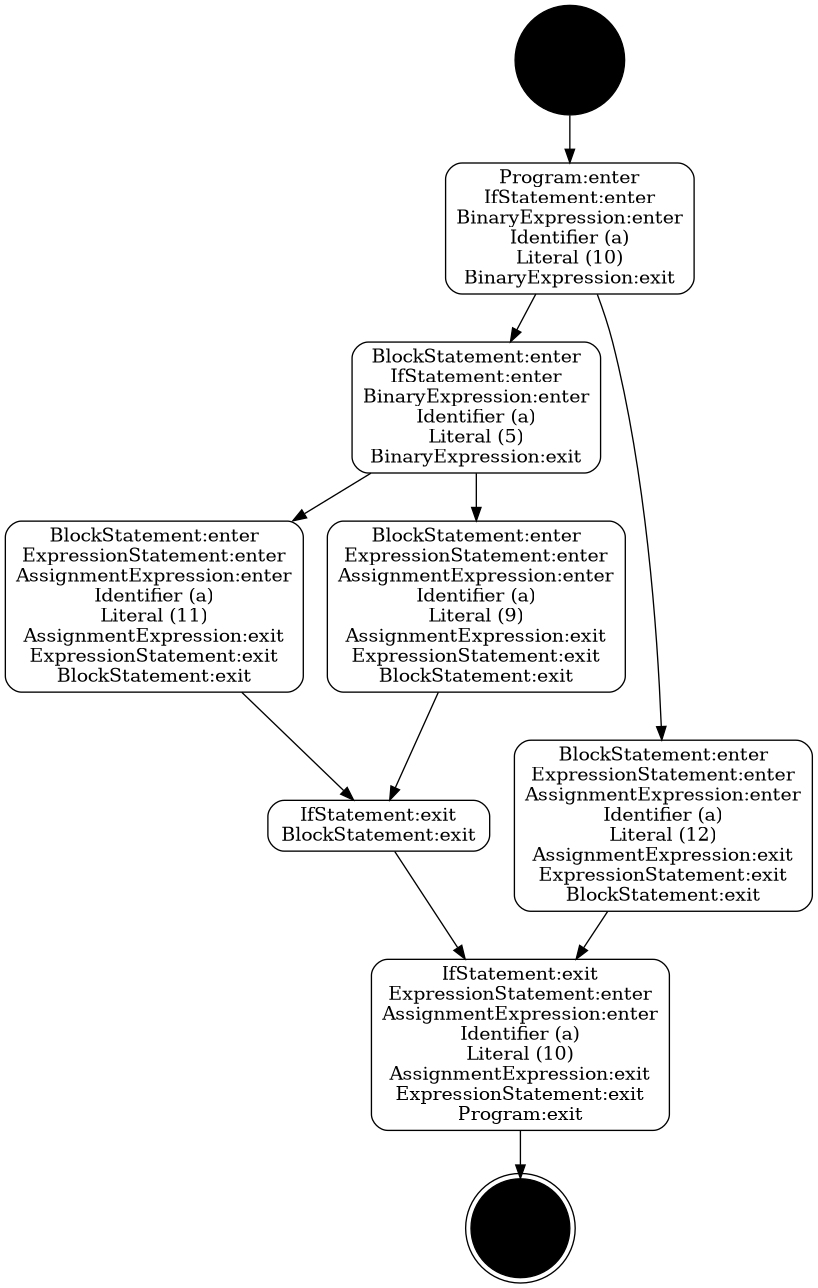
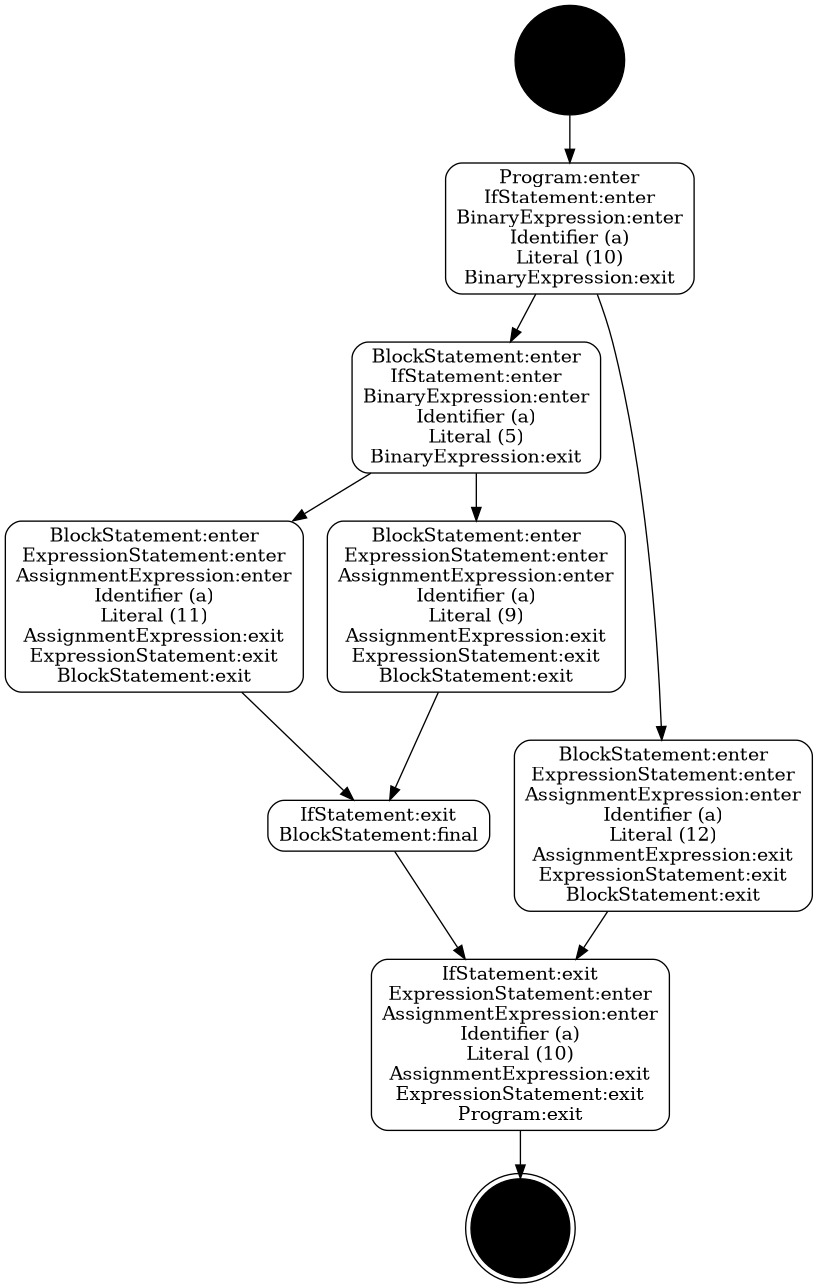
(379, 826) -> (379, 826)
